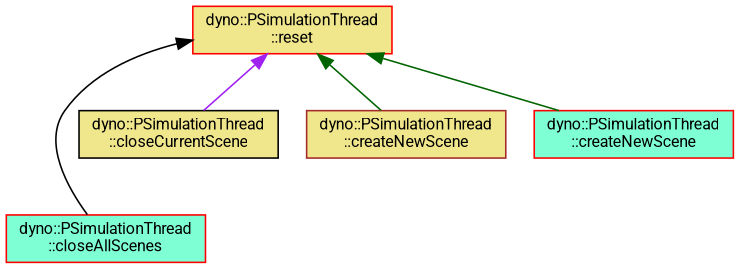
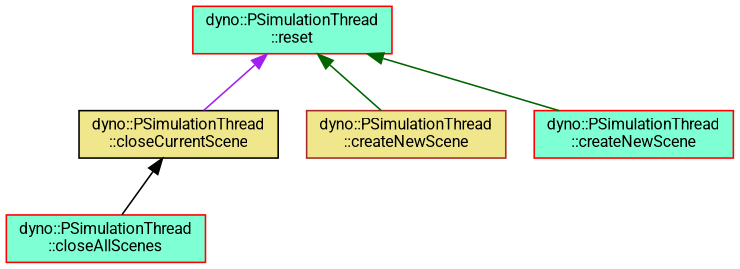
(292, 30) -> (292, 30)
(71, 103) -> (138, 193)
